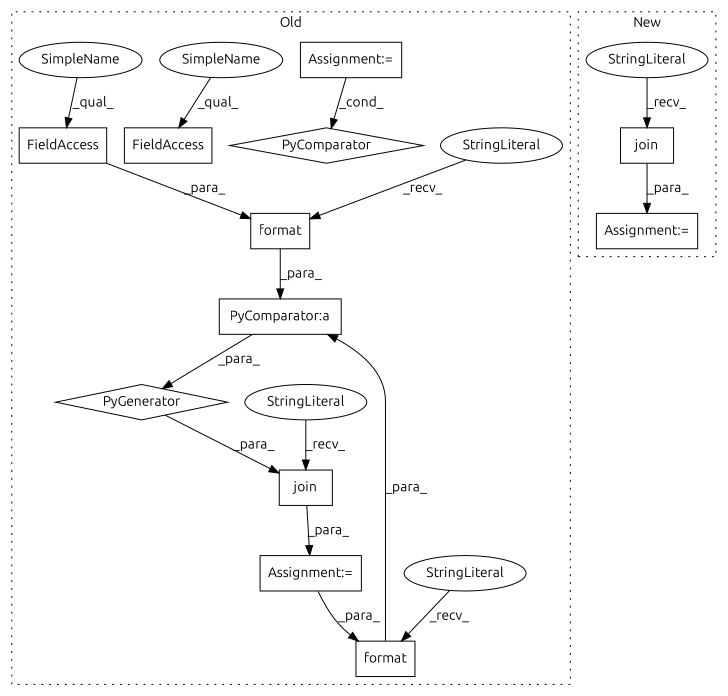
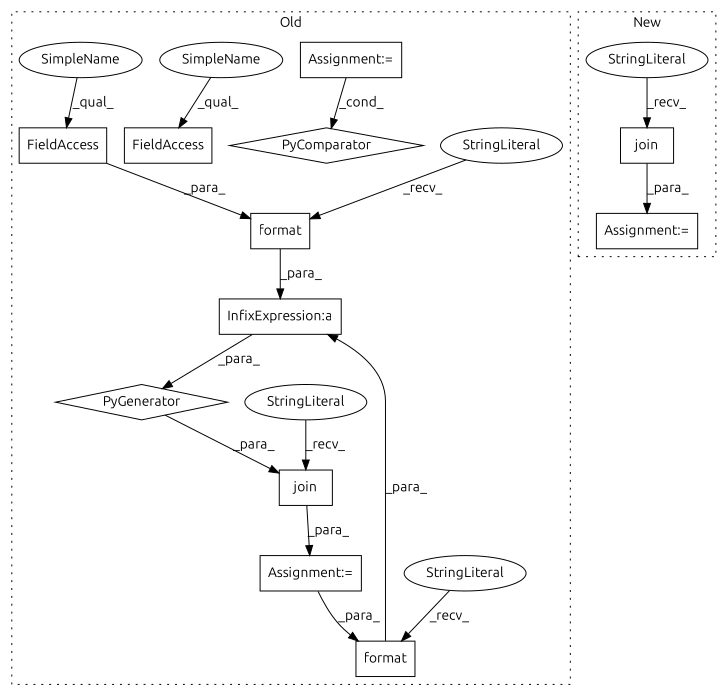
(280, 317) -> (280, 317)
